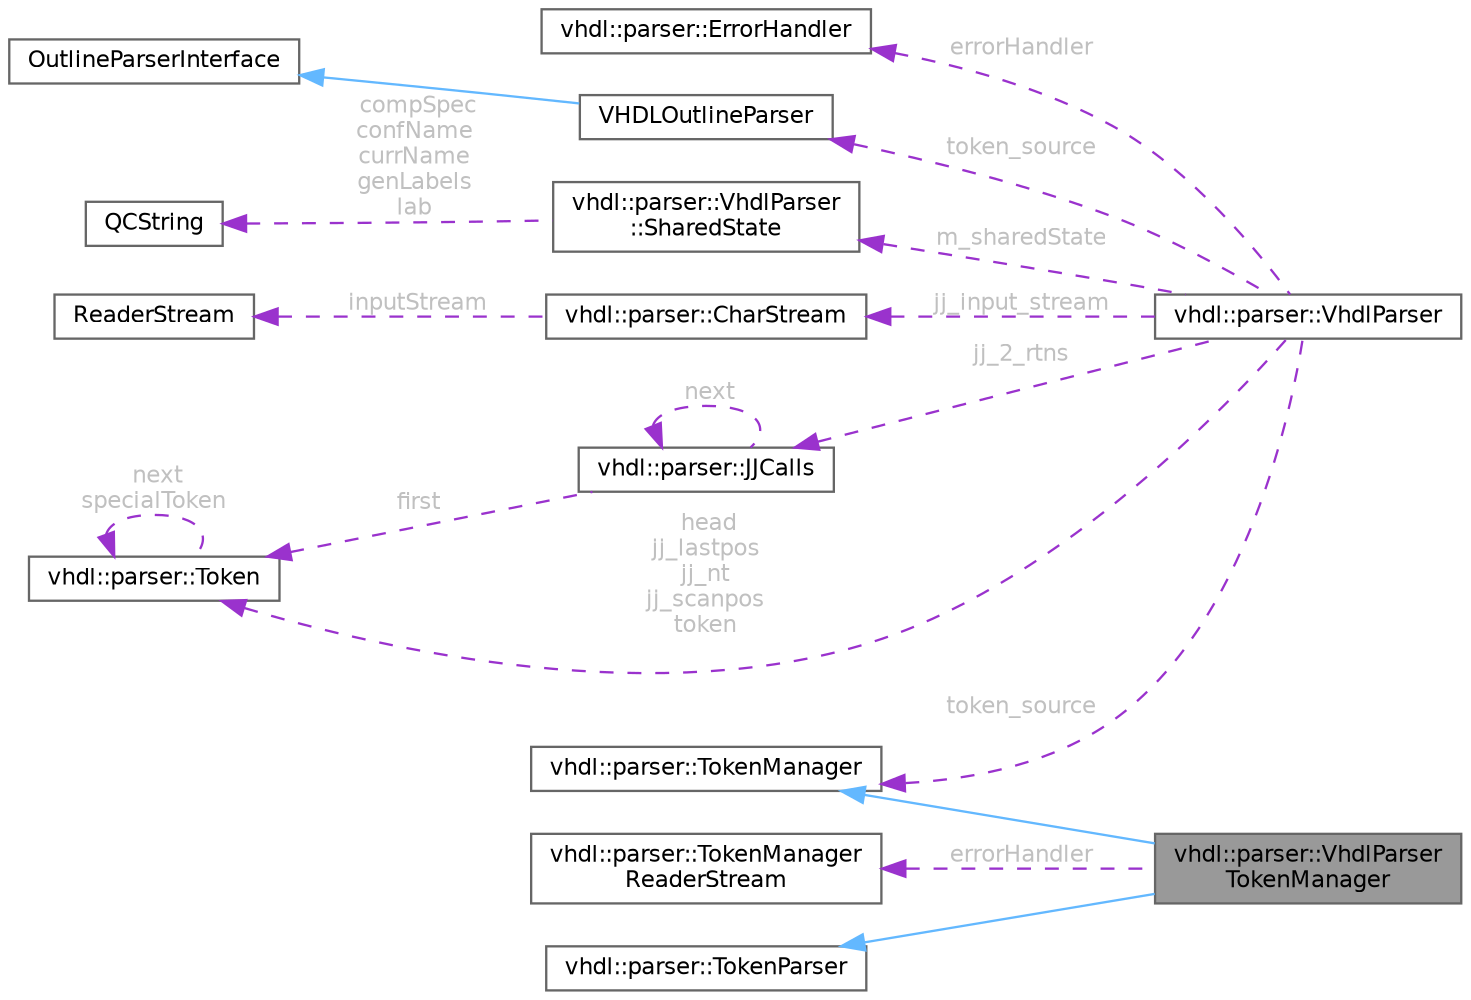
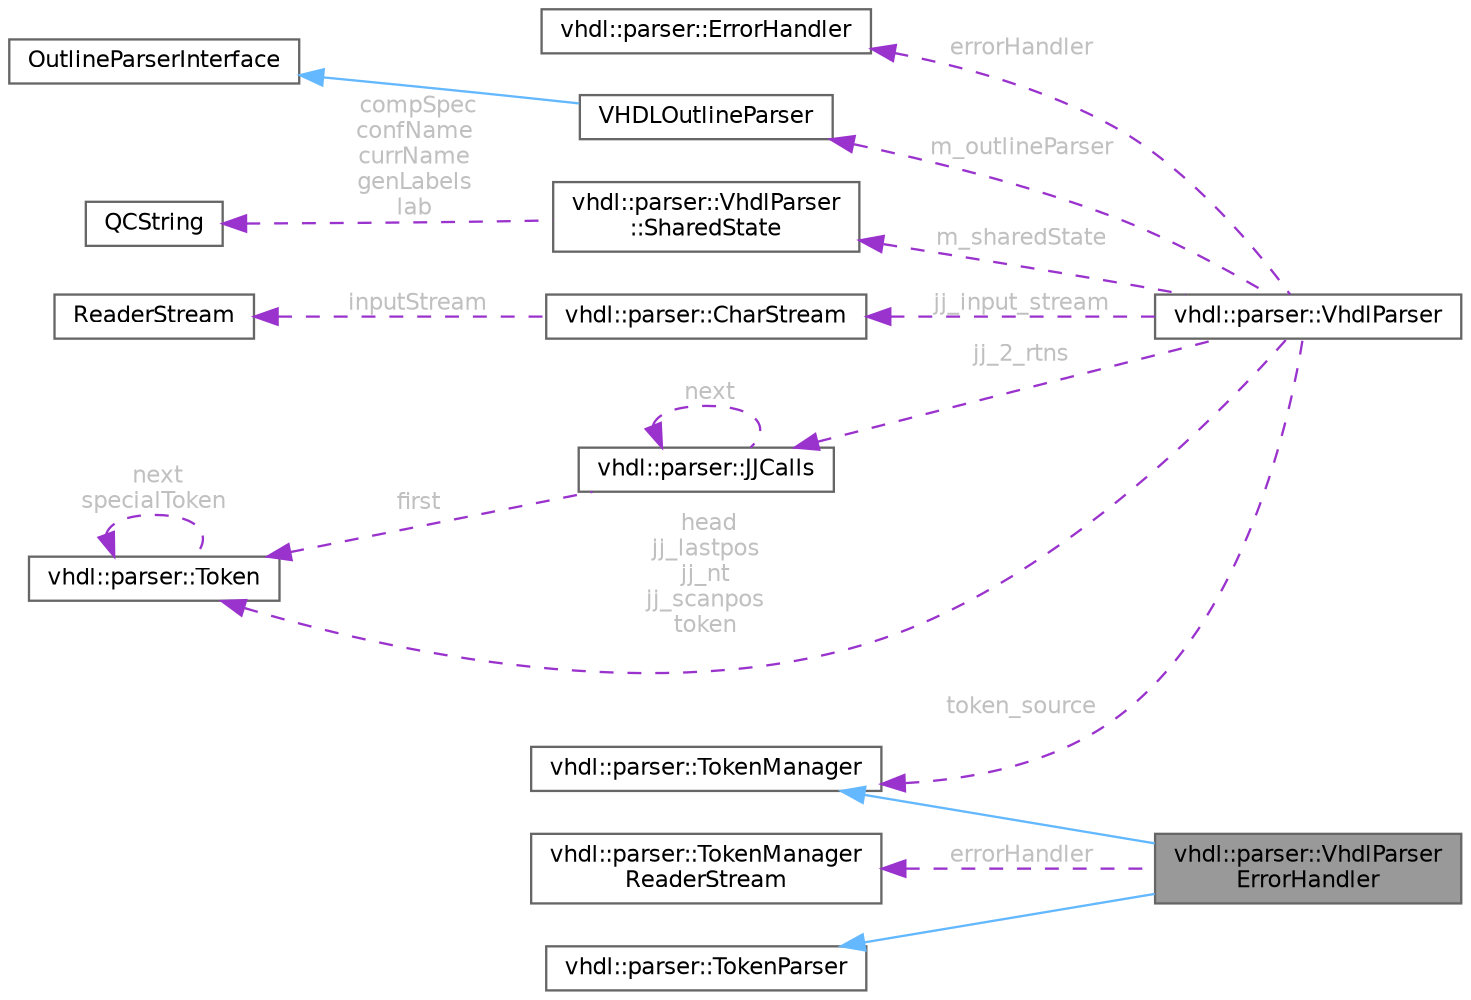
(1018, 148) -> (1018, 148)
(1308, 869) -> (1308, 869)
